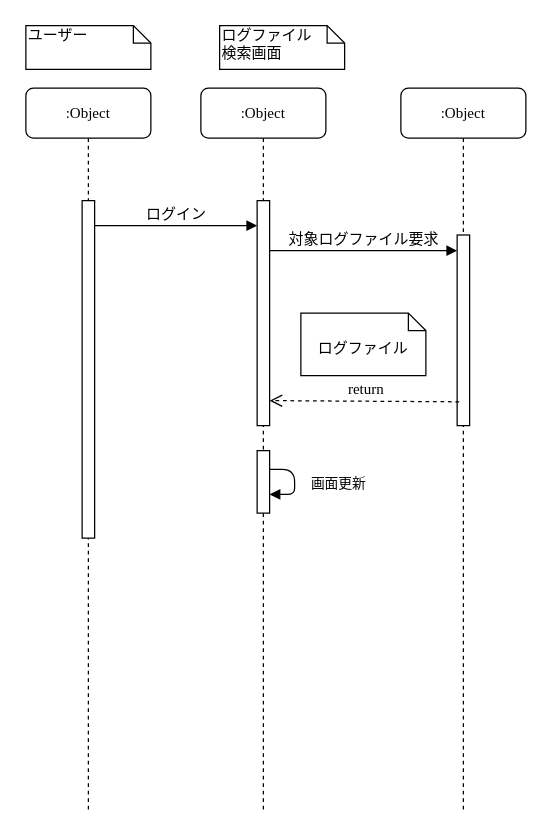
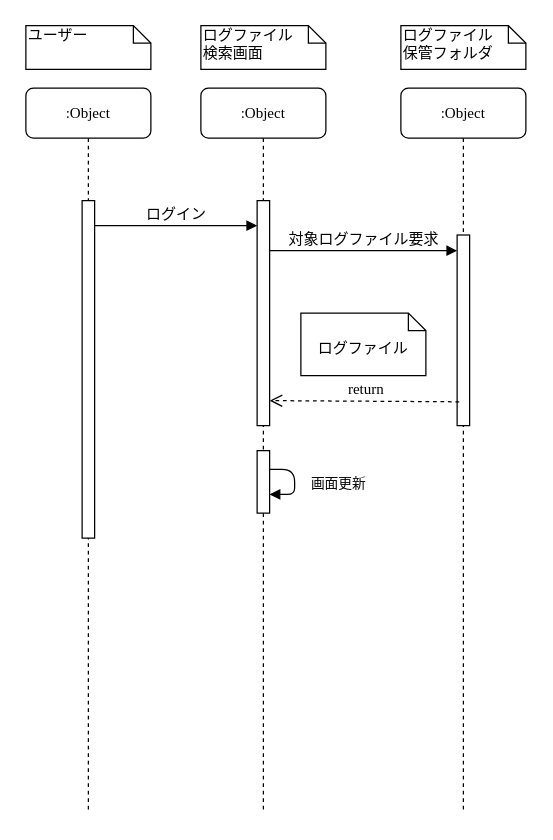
(282, 48) -> (263, 48)
none -> (463, 48)
